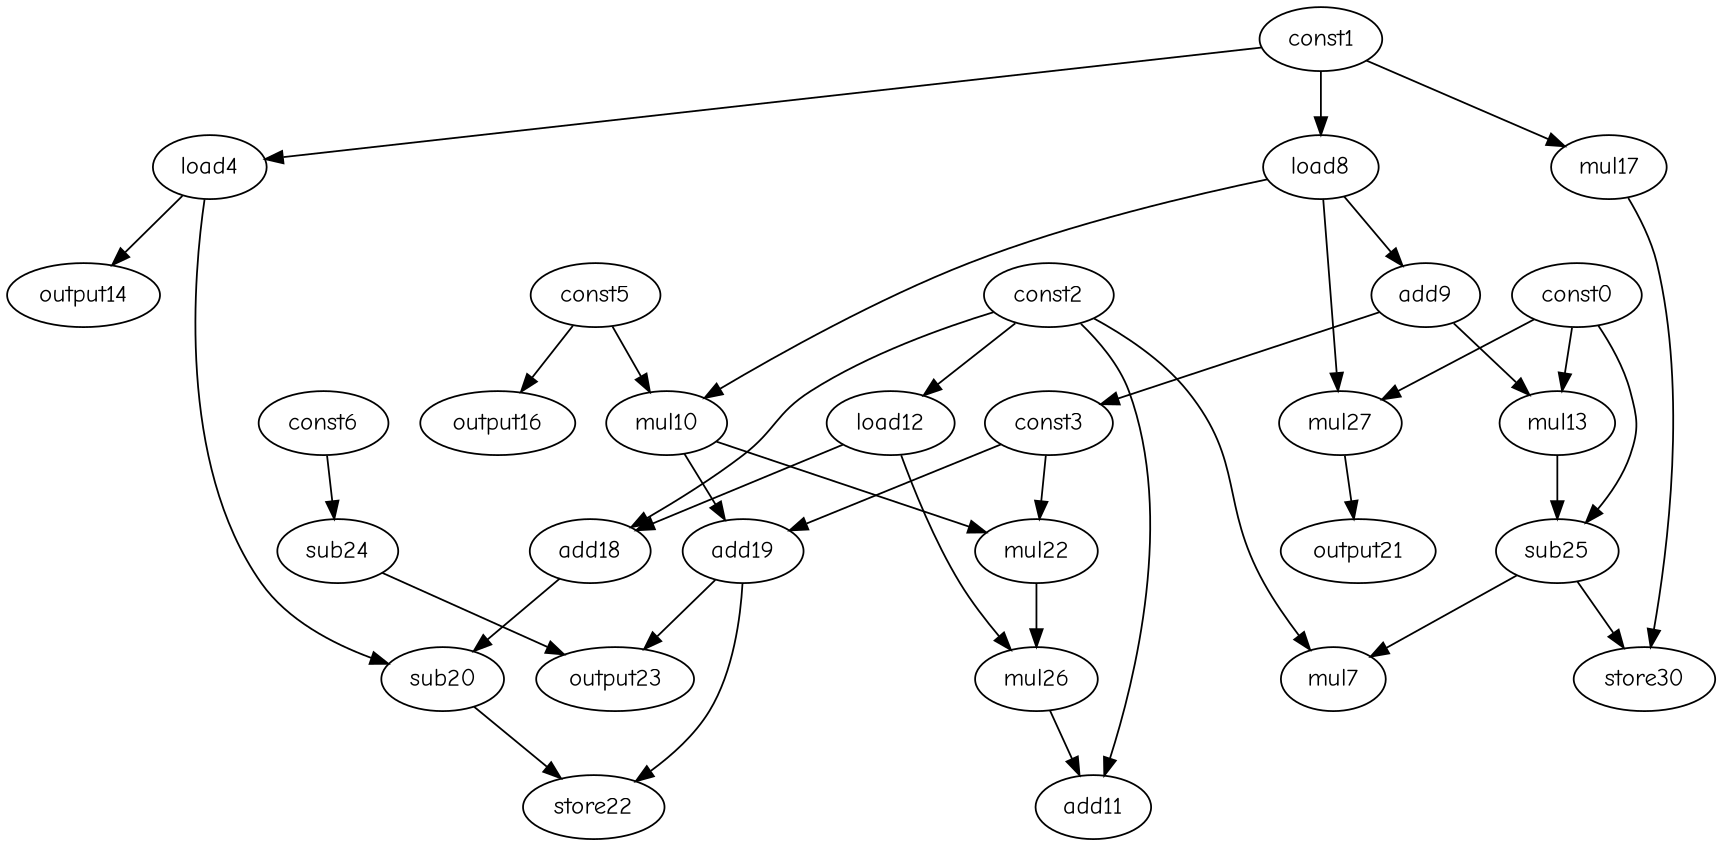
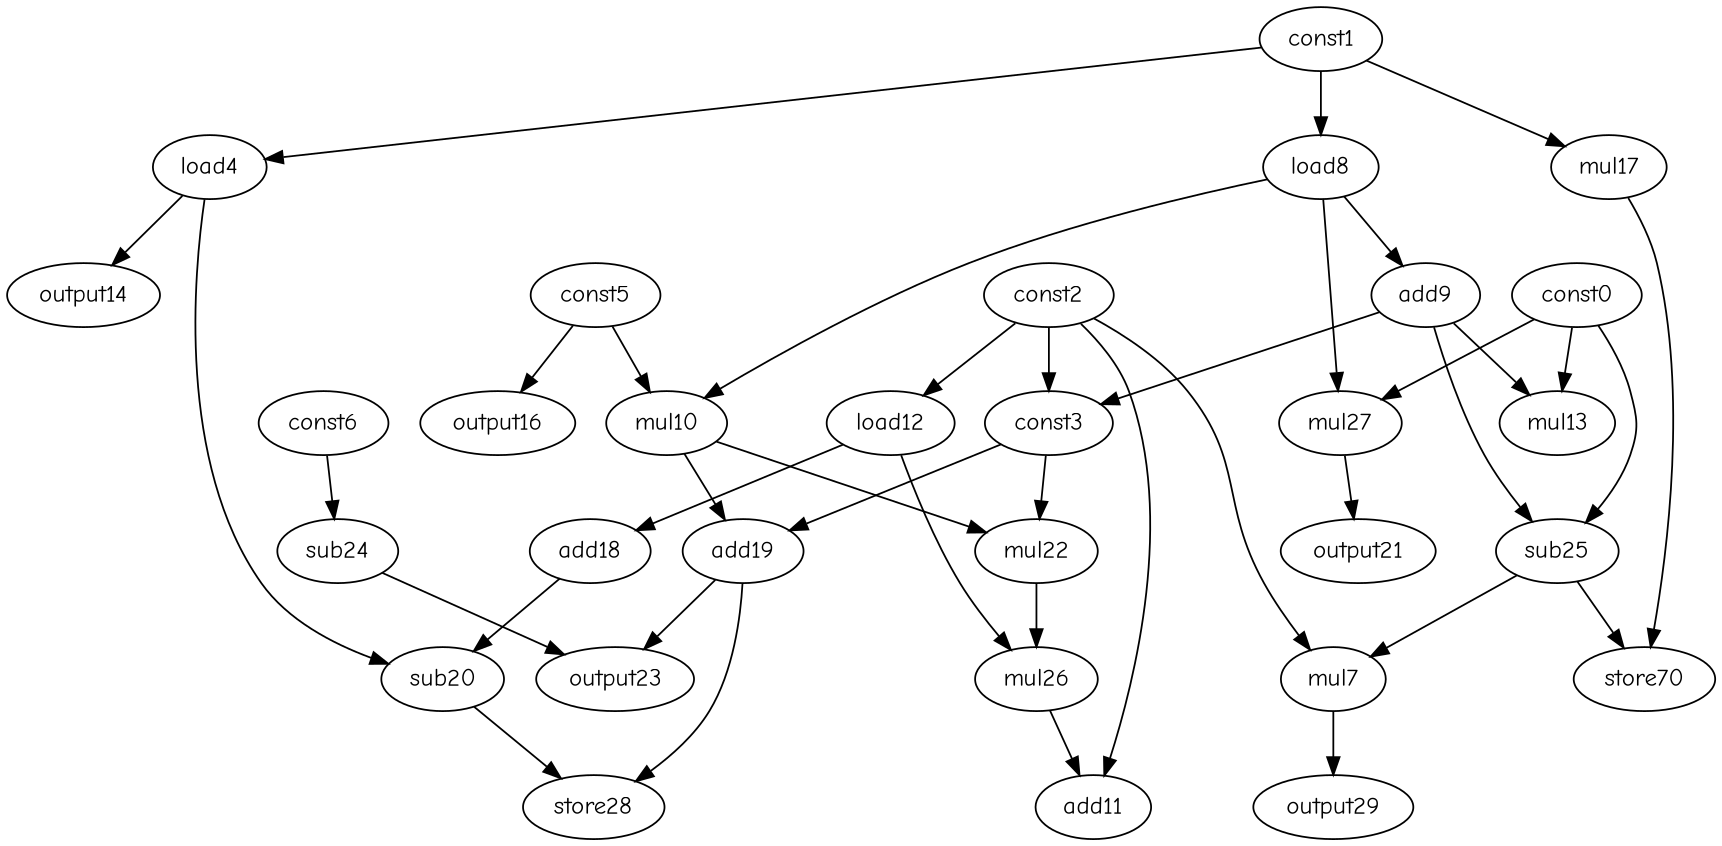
(807, 394) -> (1049, 350)
(1557, 478) -> (1468, 422)
(1644, 679) -> (1644, 679)
(594, 807) -> (594, 807)
none -> (1333, 807)
